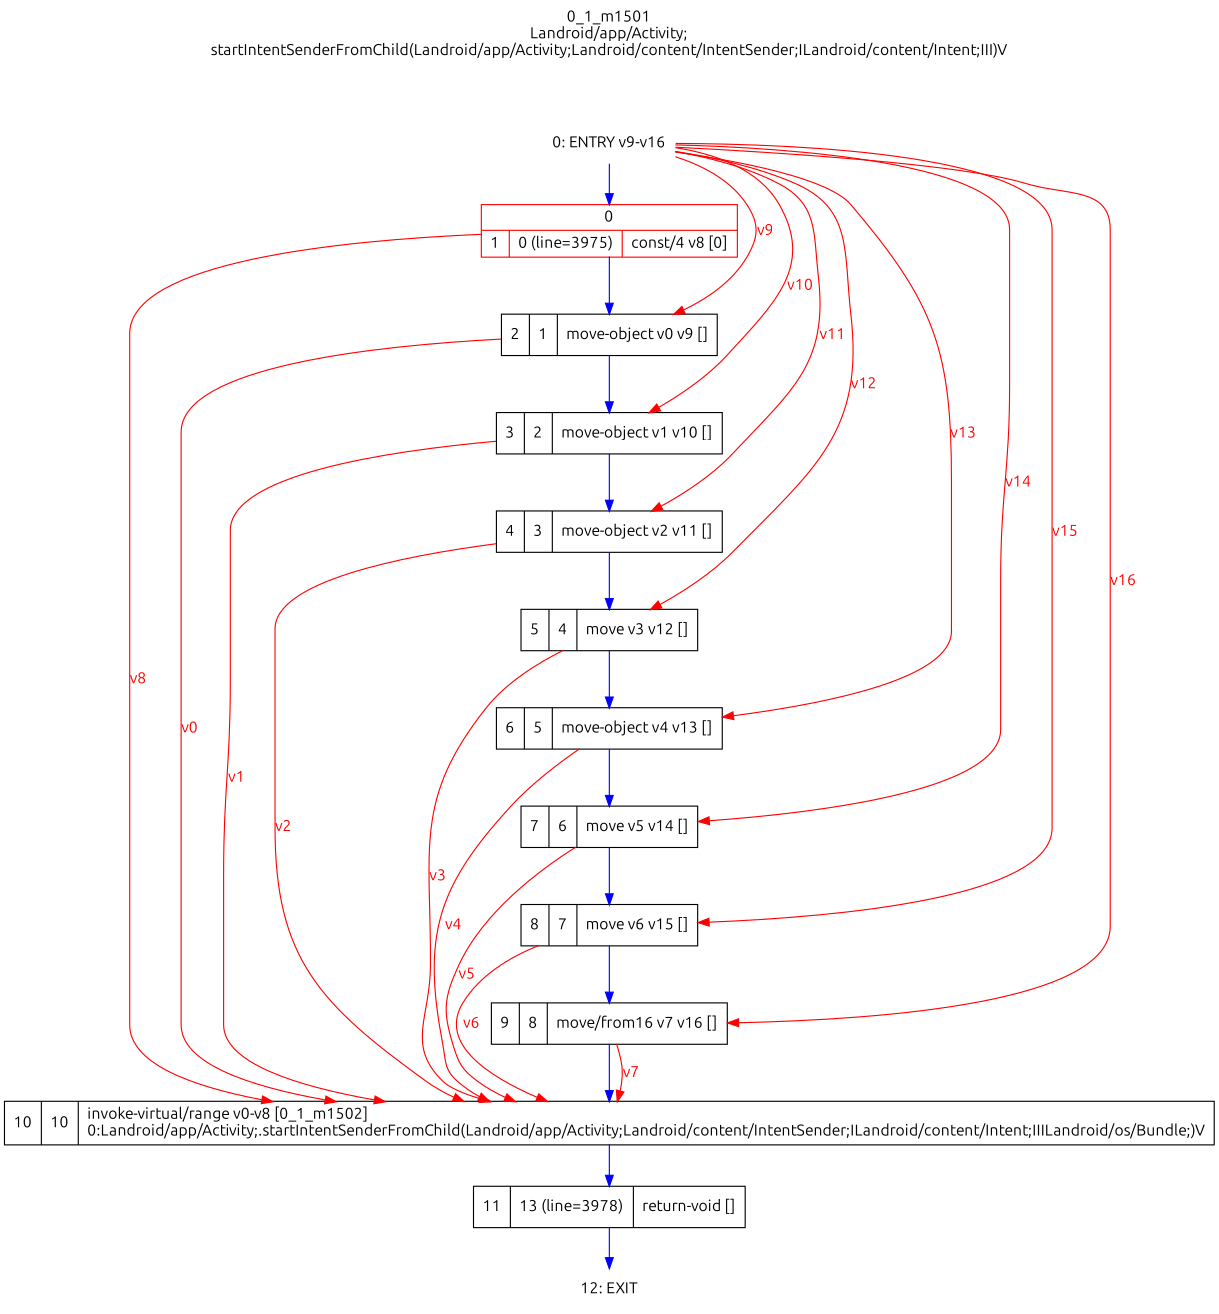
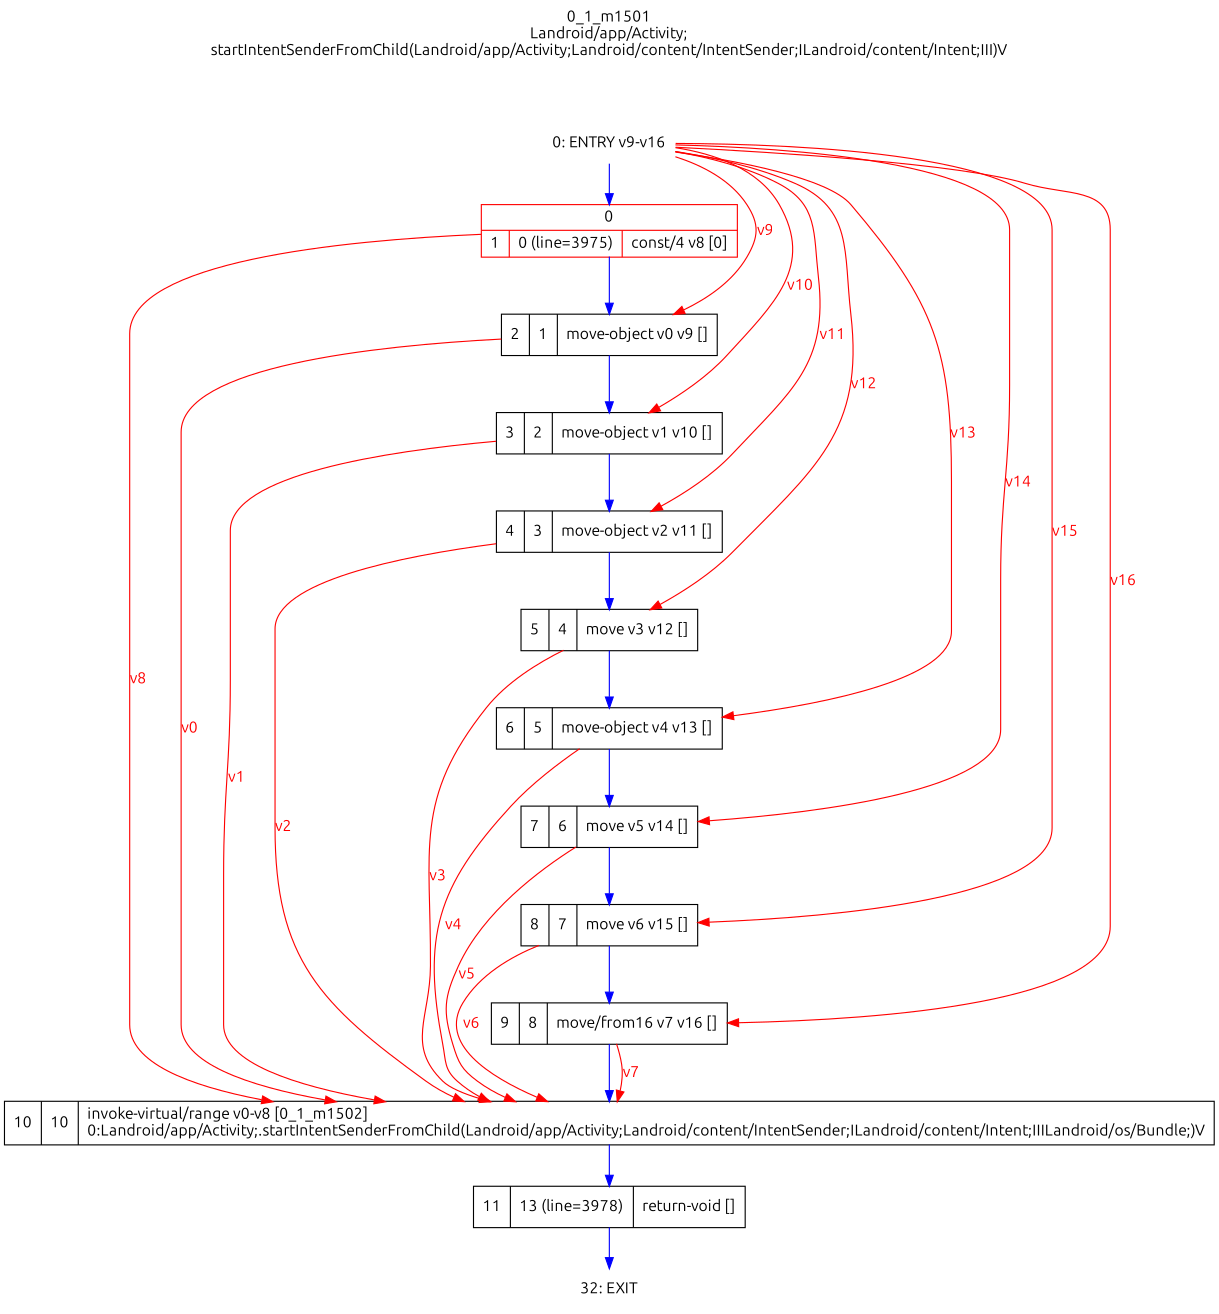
(609, 1289) -> (609, 1289)
